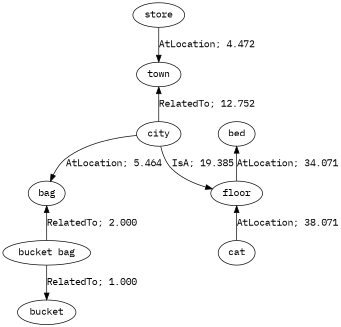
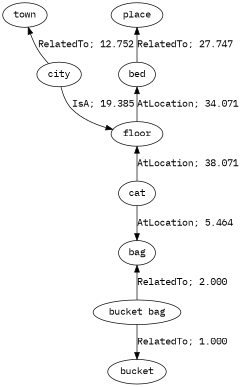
none -> (137, 15)
(159, 15) -> none
(90, 146) -> (137, 220)
